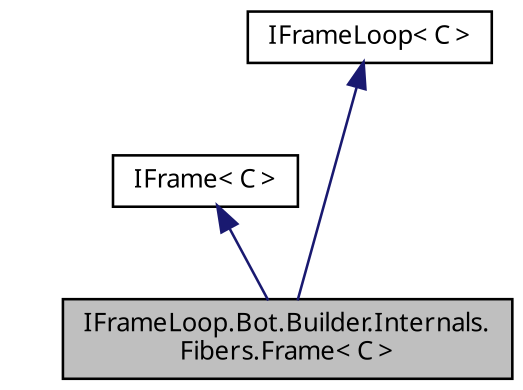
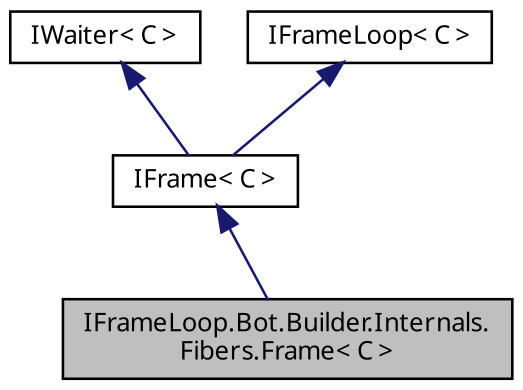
none -> (105, 37)
(327, 194) -> (278, 117)
